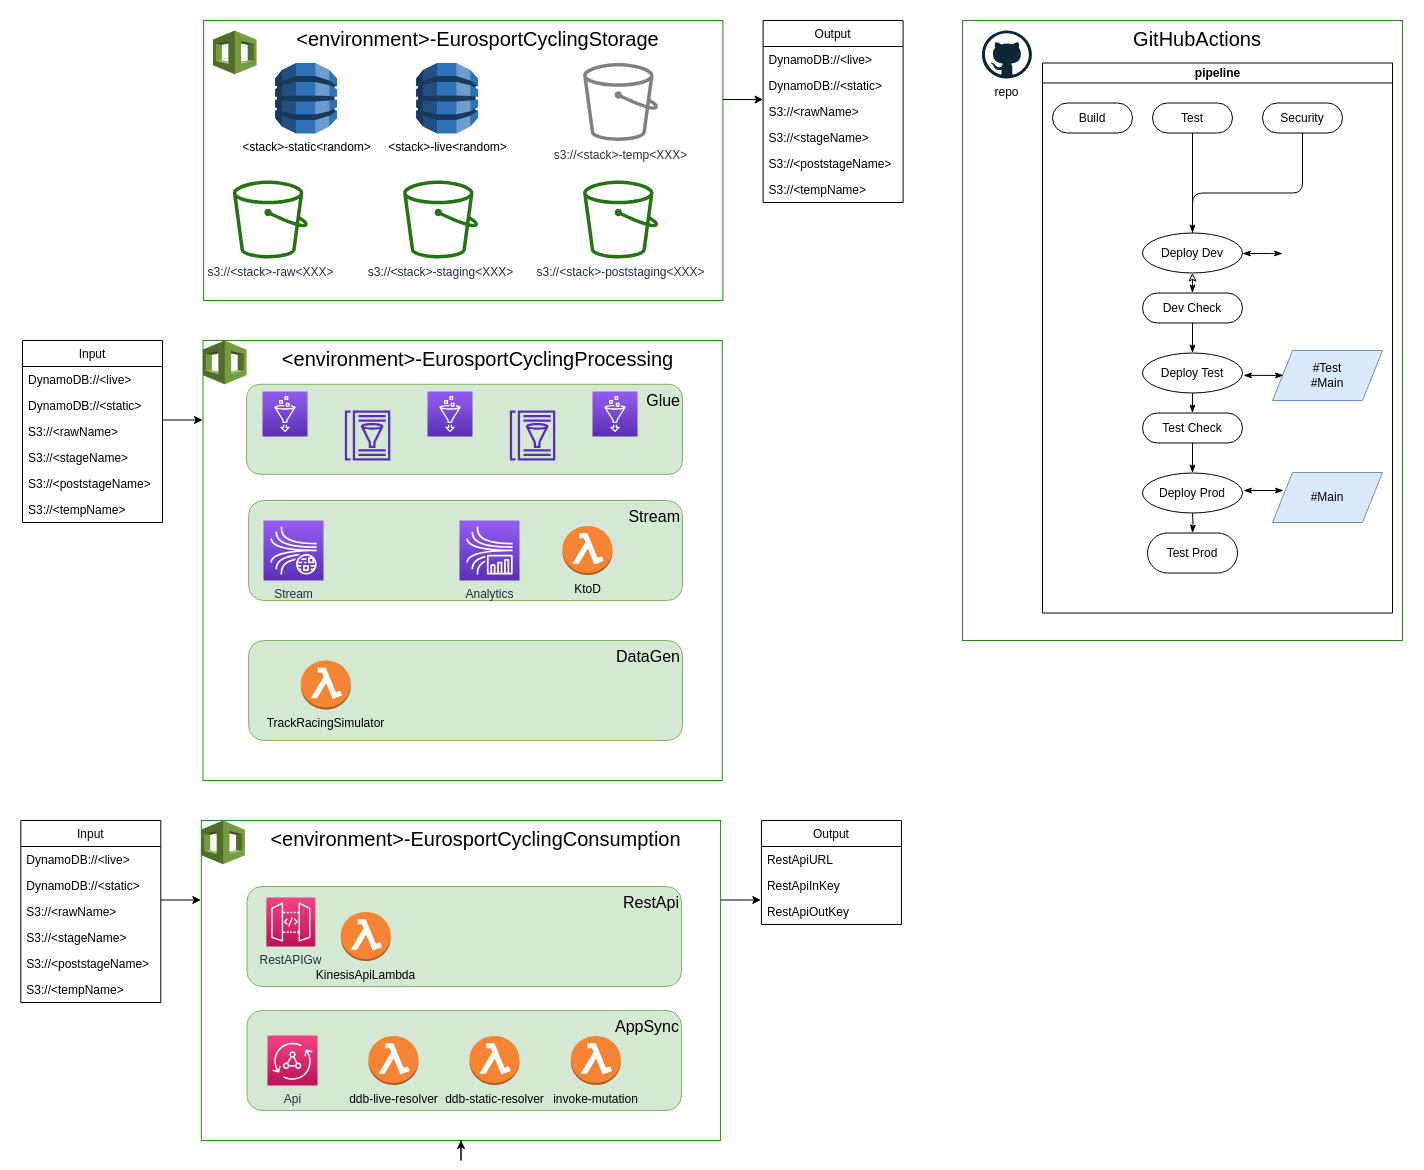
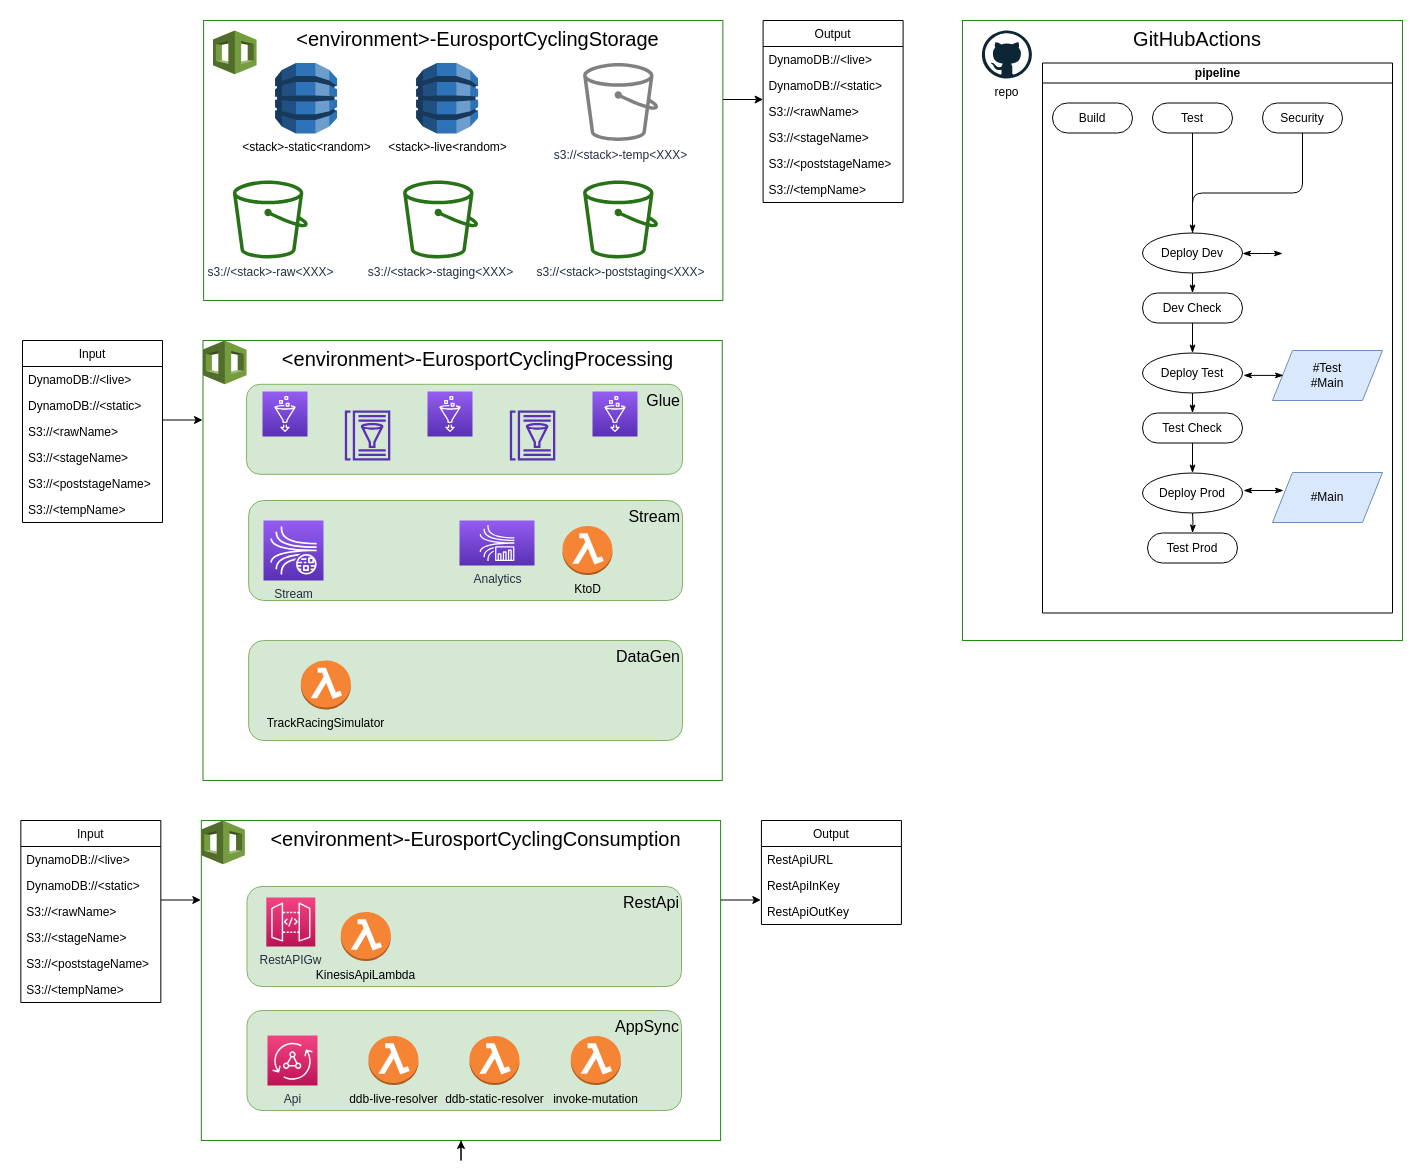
(1193, 281) -> (1193, 278)
(490, 551) -> (497, 543)
(1193, 553) -> (1193, 548)
